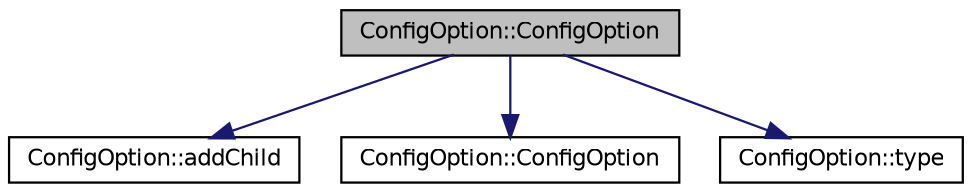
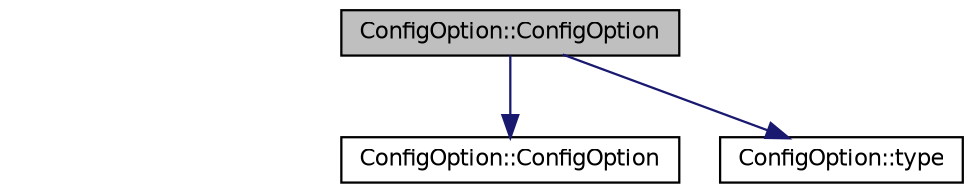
(154, 160) -> none
